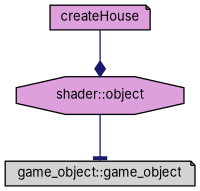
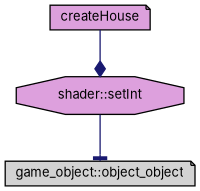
(100, 96) -> (100, 96)
(100, 174) -> (100, 174)
